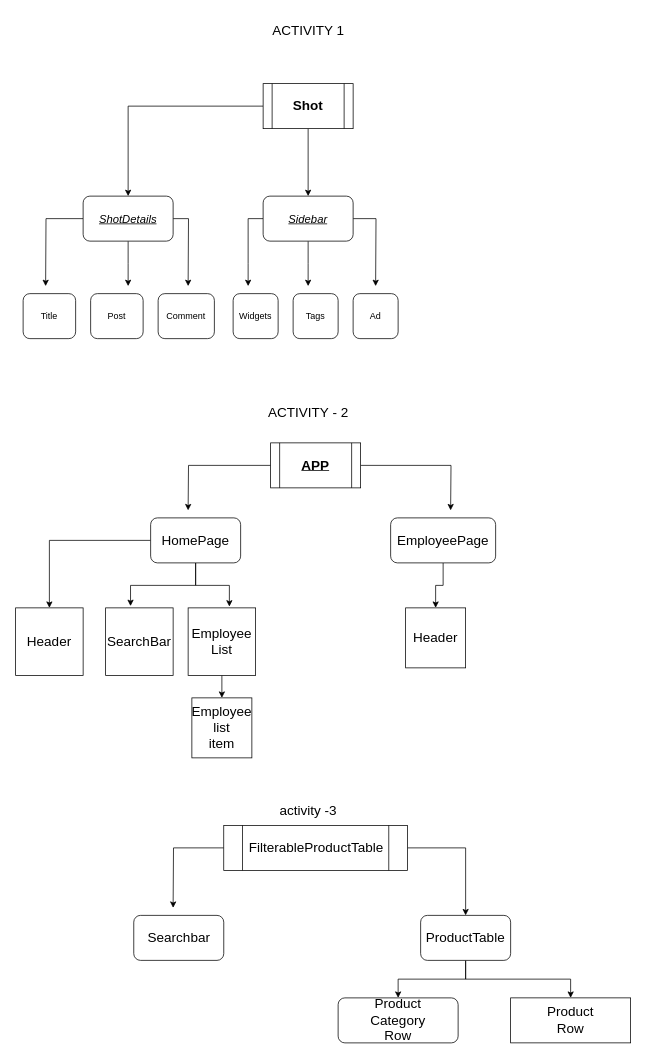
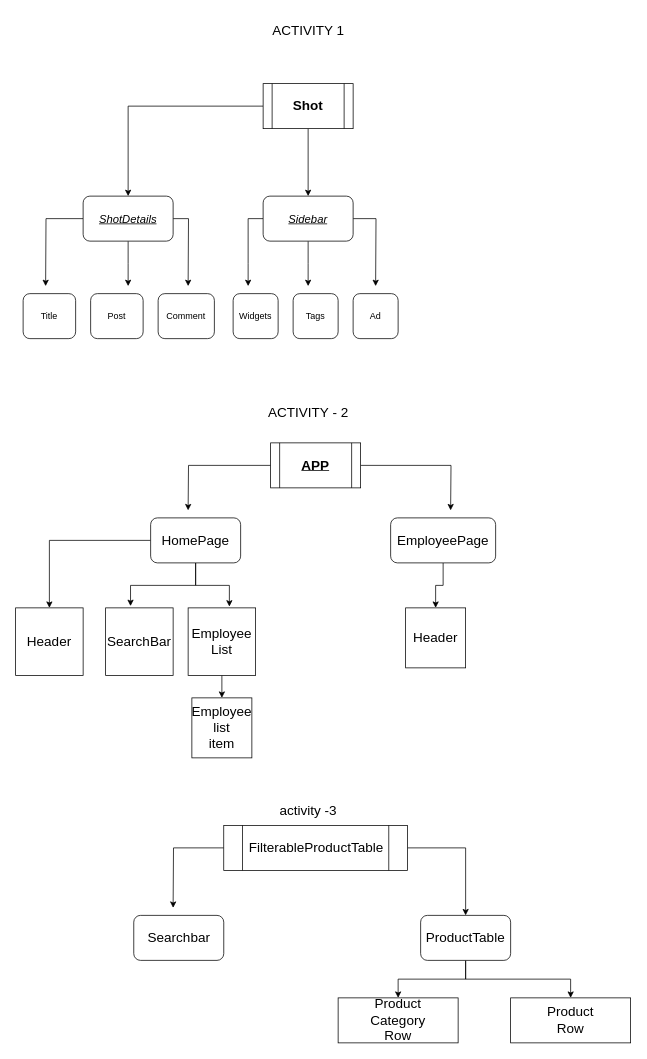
(398, 1020) -> (398, 1020)
